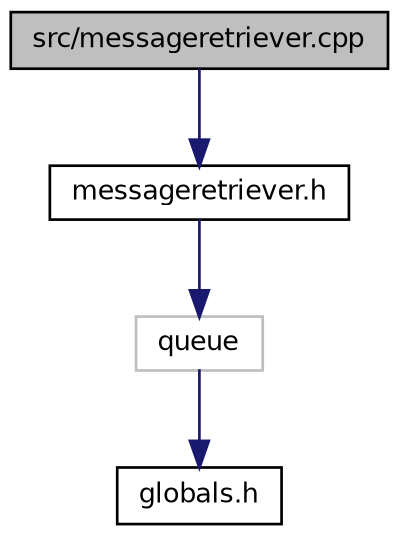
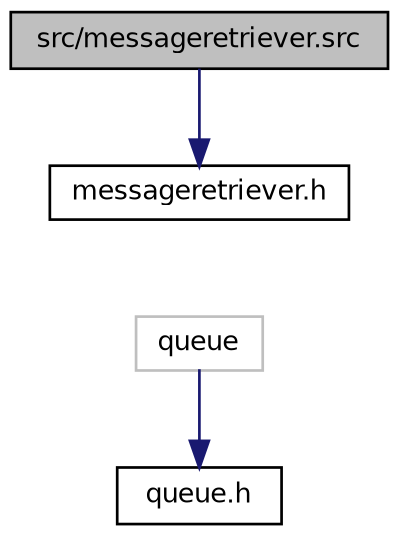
(199, 40) -> (199, 40)
(199, 255) -> none
(199, 496) -> (199, 496)
